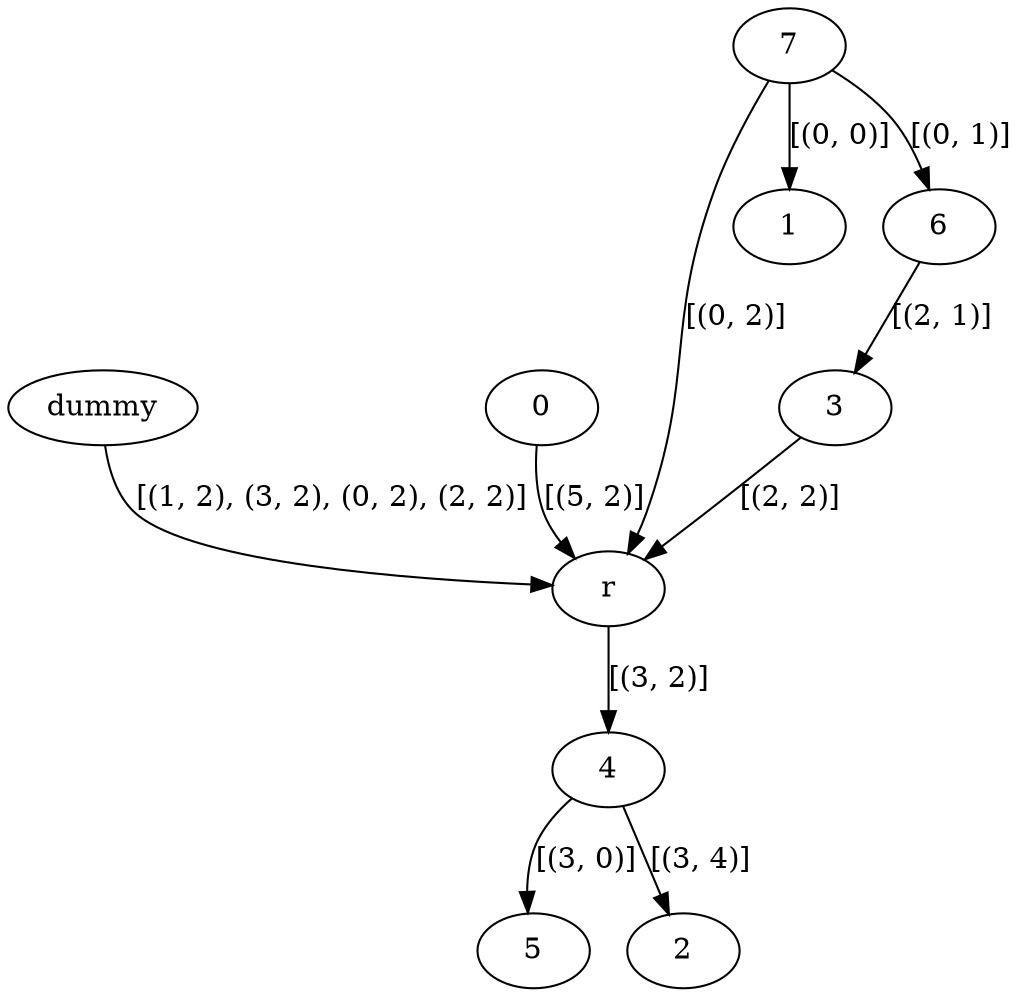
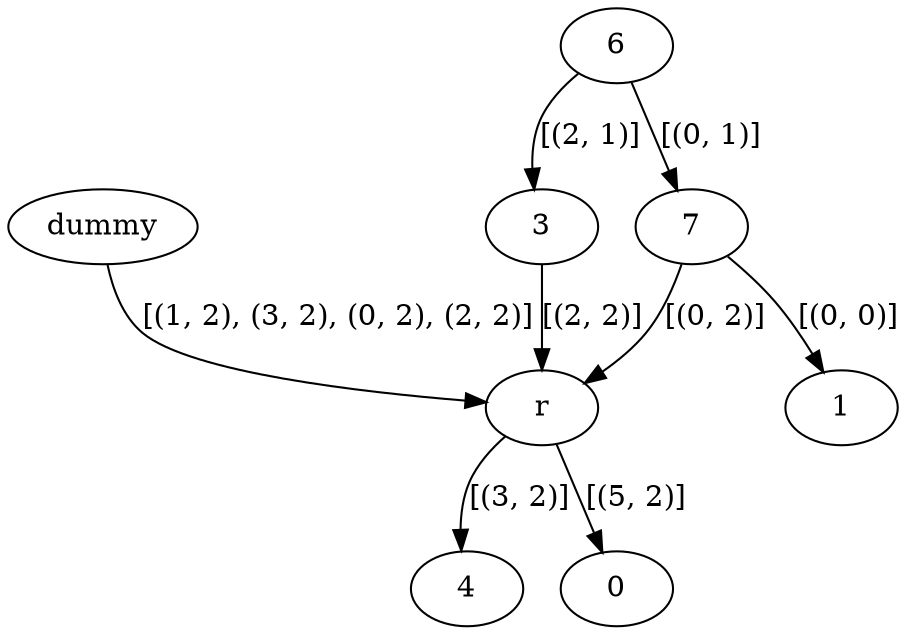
(886, 112) -> (650, 127)
(539, 497) -> (575, 489)
(534, 951) -> none
(683, 951) -> none
